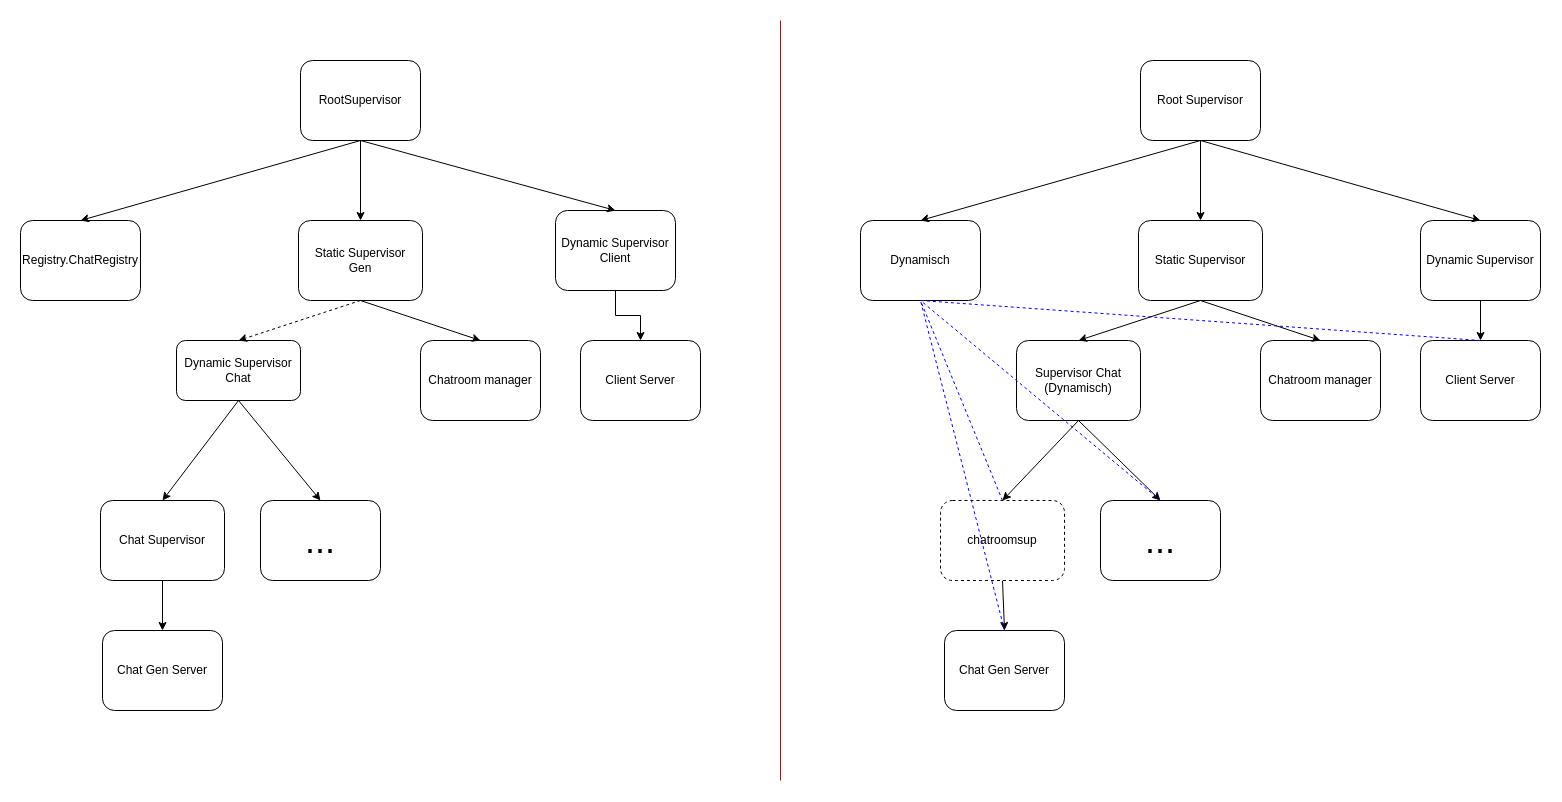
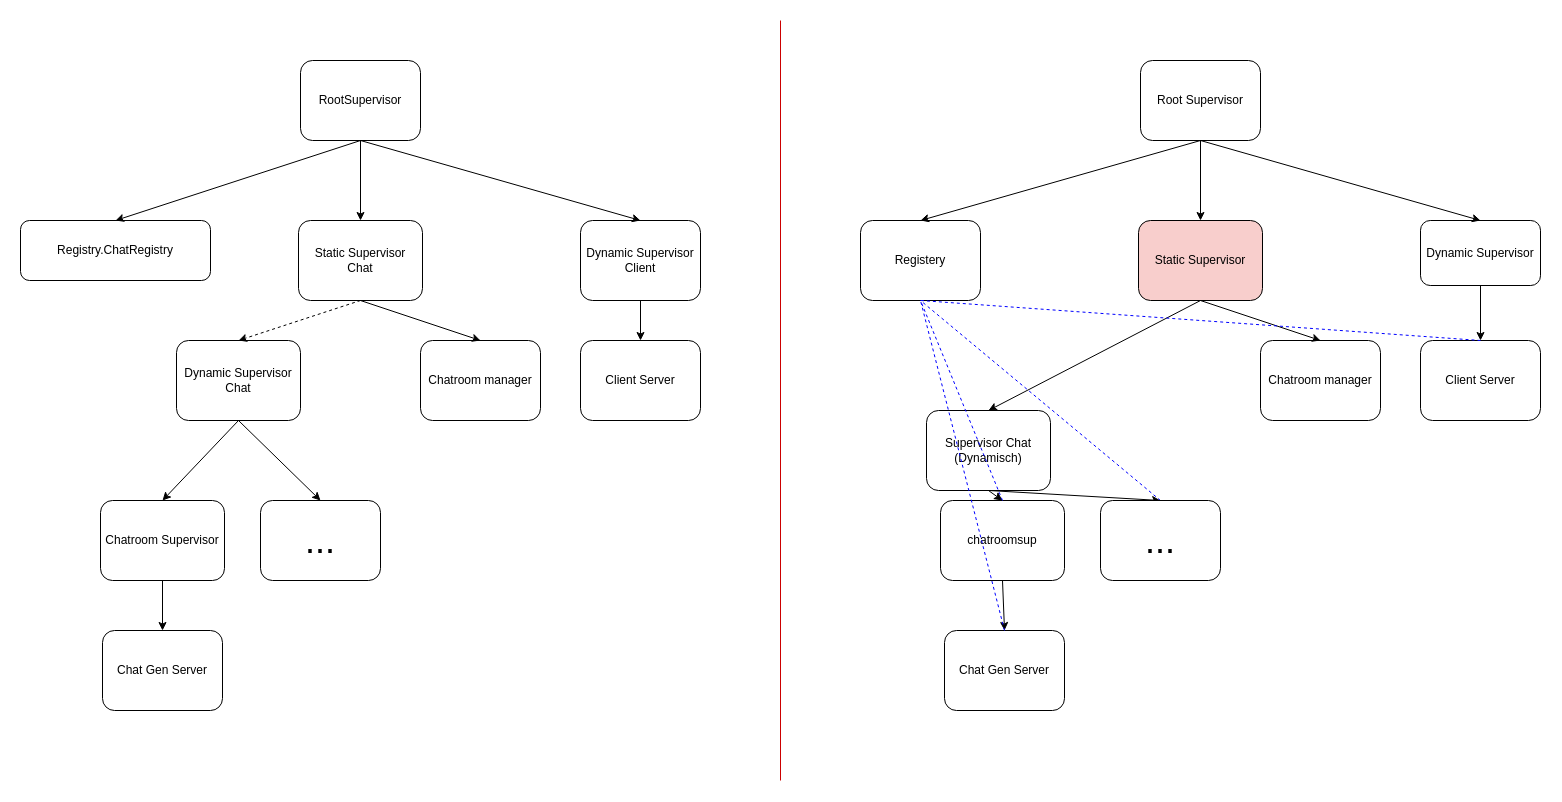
(616, 251) -> (641, 261)
(81, 261) -> (116, 251)
(361, 261) -> (361, 261)
(921, 261) -> (921, 261)
(1201, 261) -> (1201, 261)
(1481, 261) -> (1481, 253)
(239, 371) -> (239, 381)
(1079, 381) -> (989, 451)
(163, 541) -> (163, 541)
(1003, 541) -> (1003, 541)
